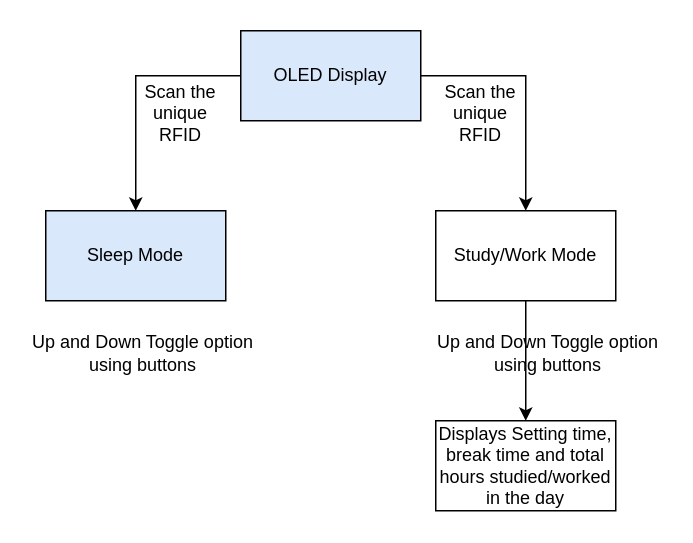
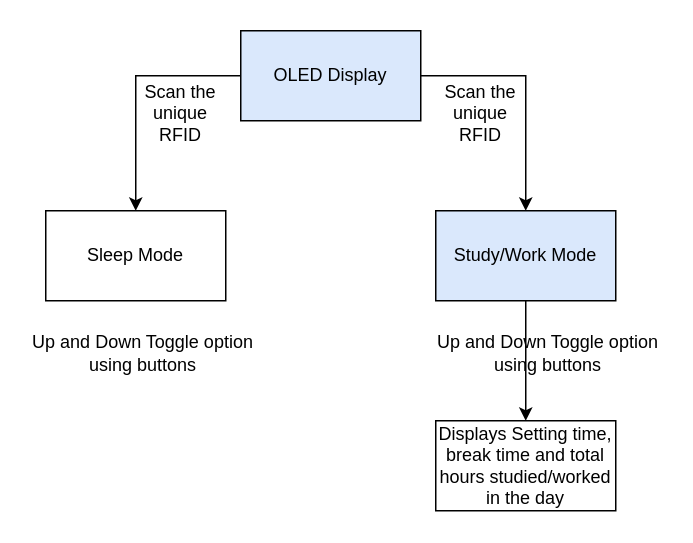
(136, 256) -> (136, 256)
(526, 256) -> (526, 256)
